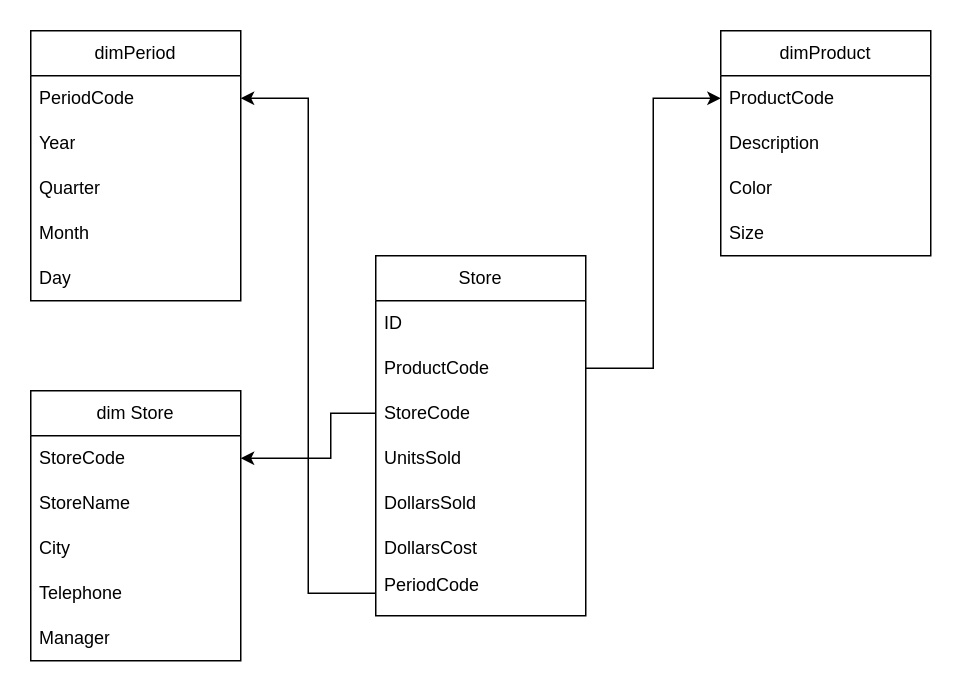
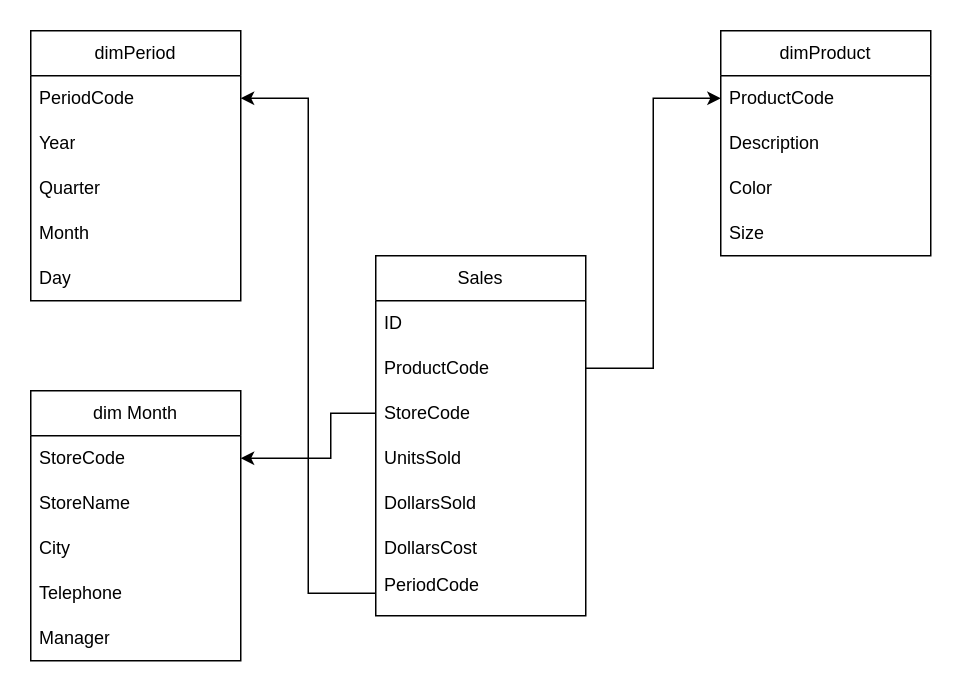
(481, 278) -> (481, 278)
(136, 413) -> (136, 413)
